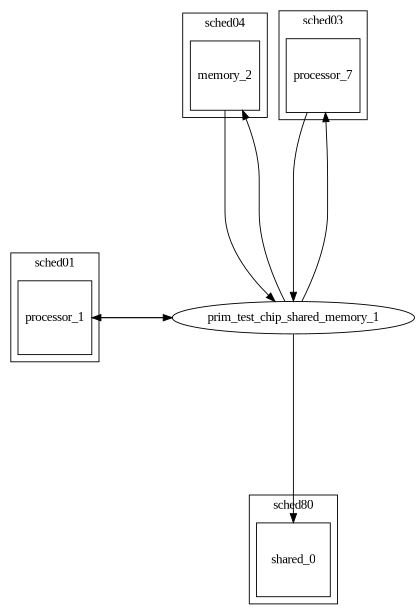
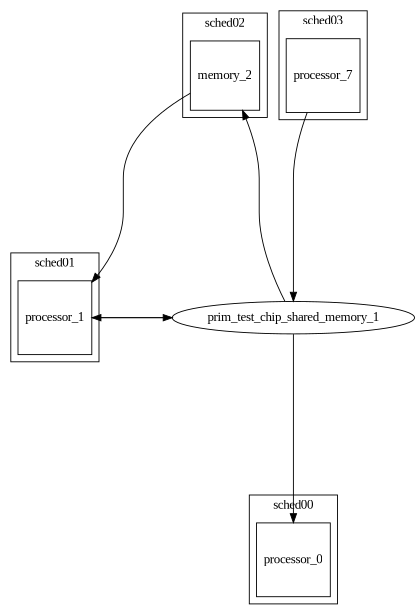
(225, 23) -> (225, 23)
(225, 209) -> (124, 173)
(328, 214) -> none
(293, 505) -> (293, 505)
(293, 560) -> (293, 560)
